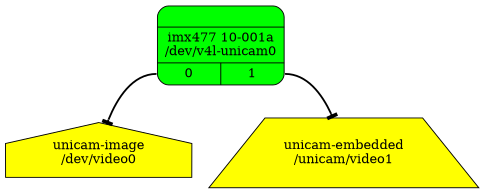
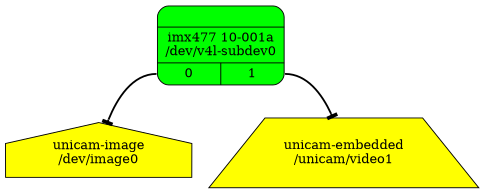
(221, 51) -> (221, 51)
(99, 153) -> (99, 153)
